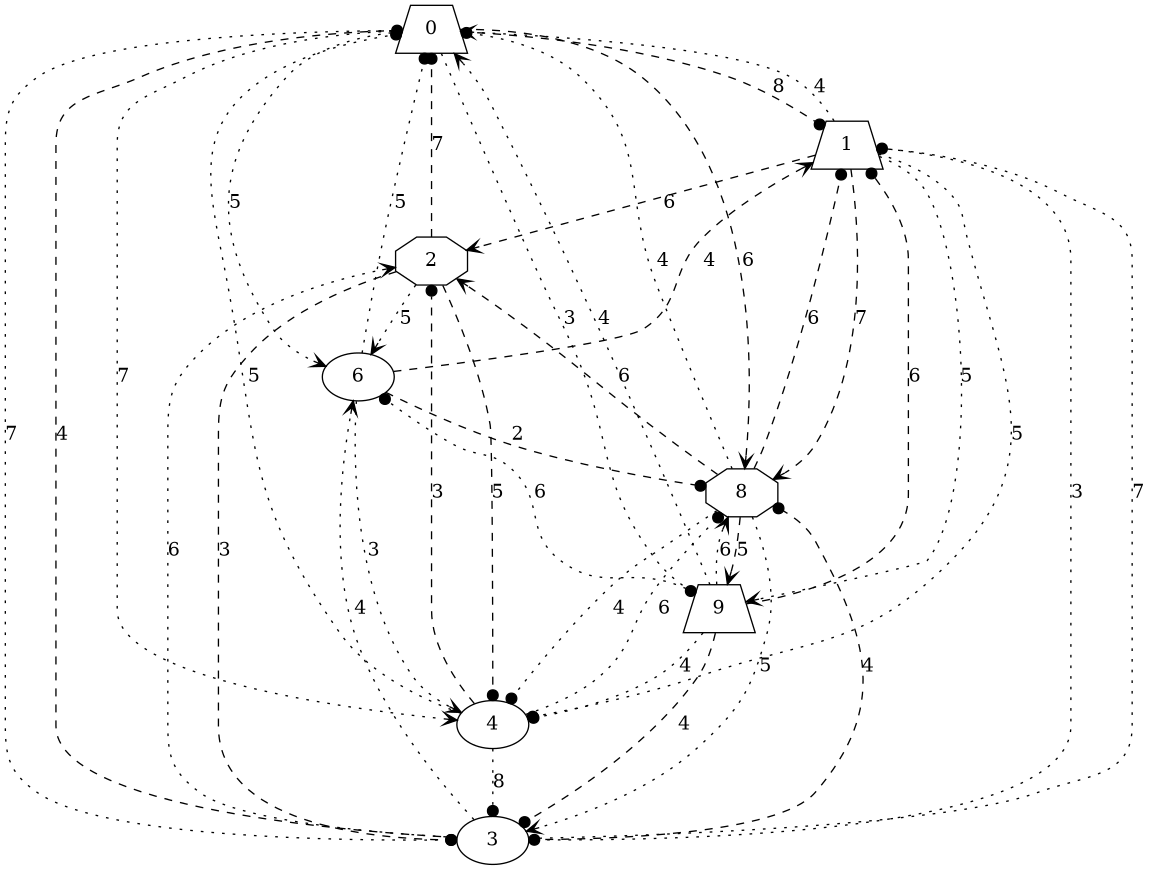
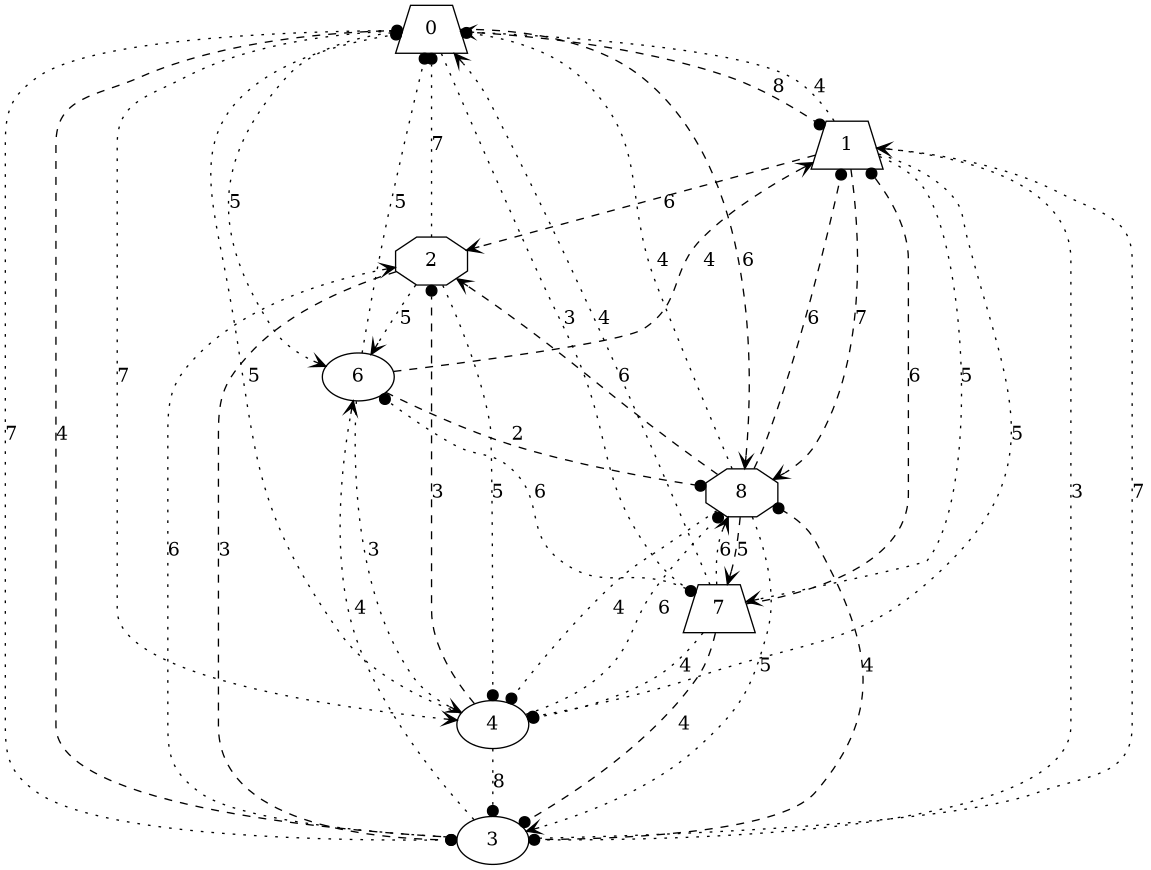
(432, 151) -> (432, 151)
(492, 483) -> (492, 483)
(719, 609) -> (719, 609)
(1132, 670) -> (1132, 670)
